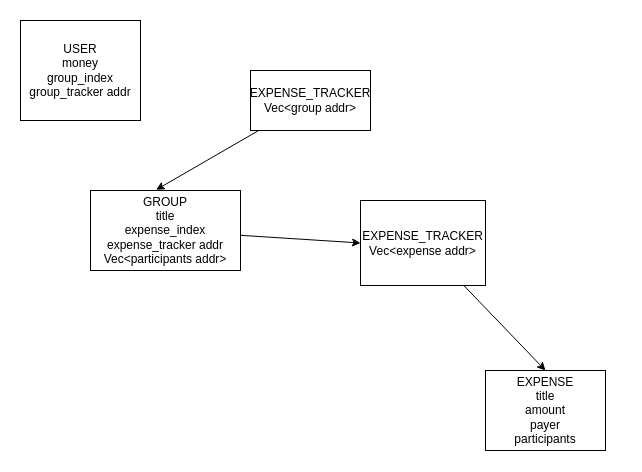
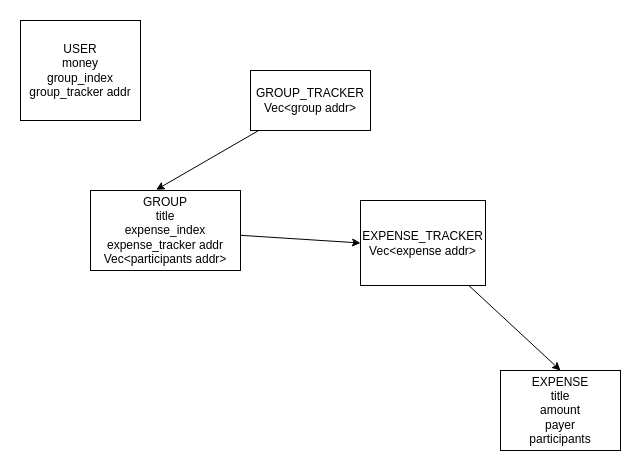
(311, 101) -> (311, 101)
(546, 411) -> (561, 411)
